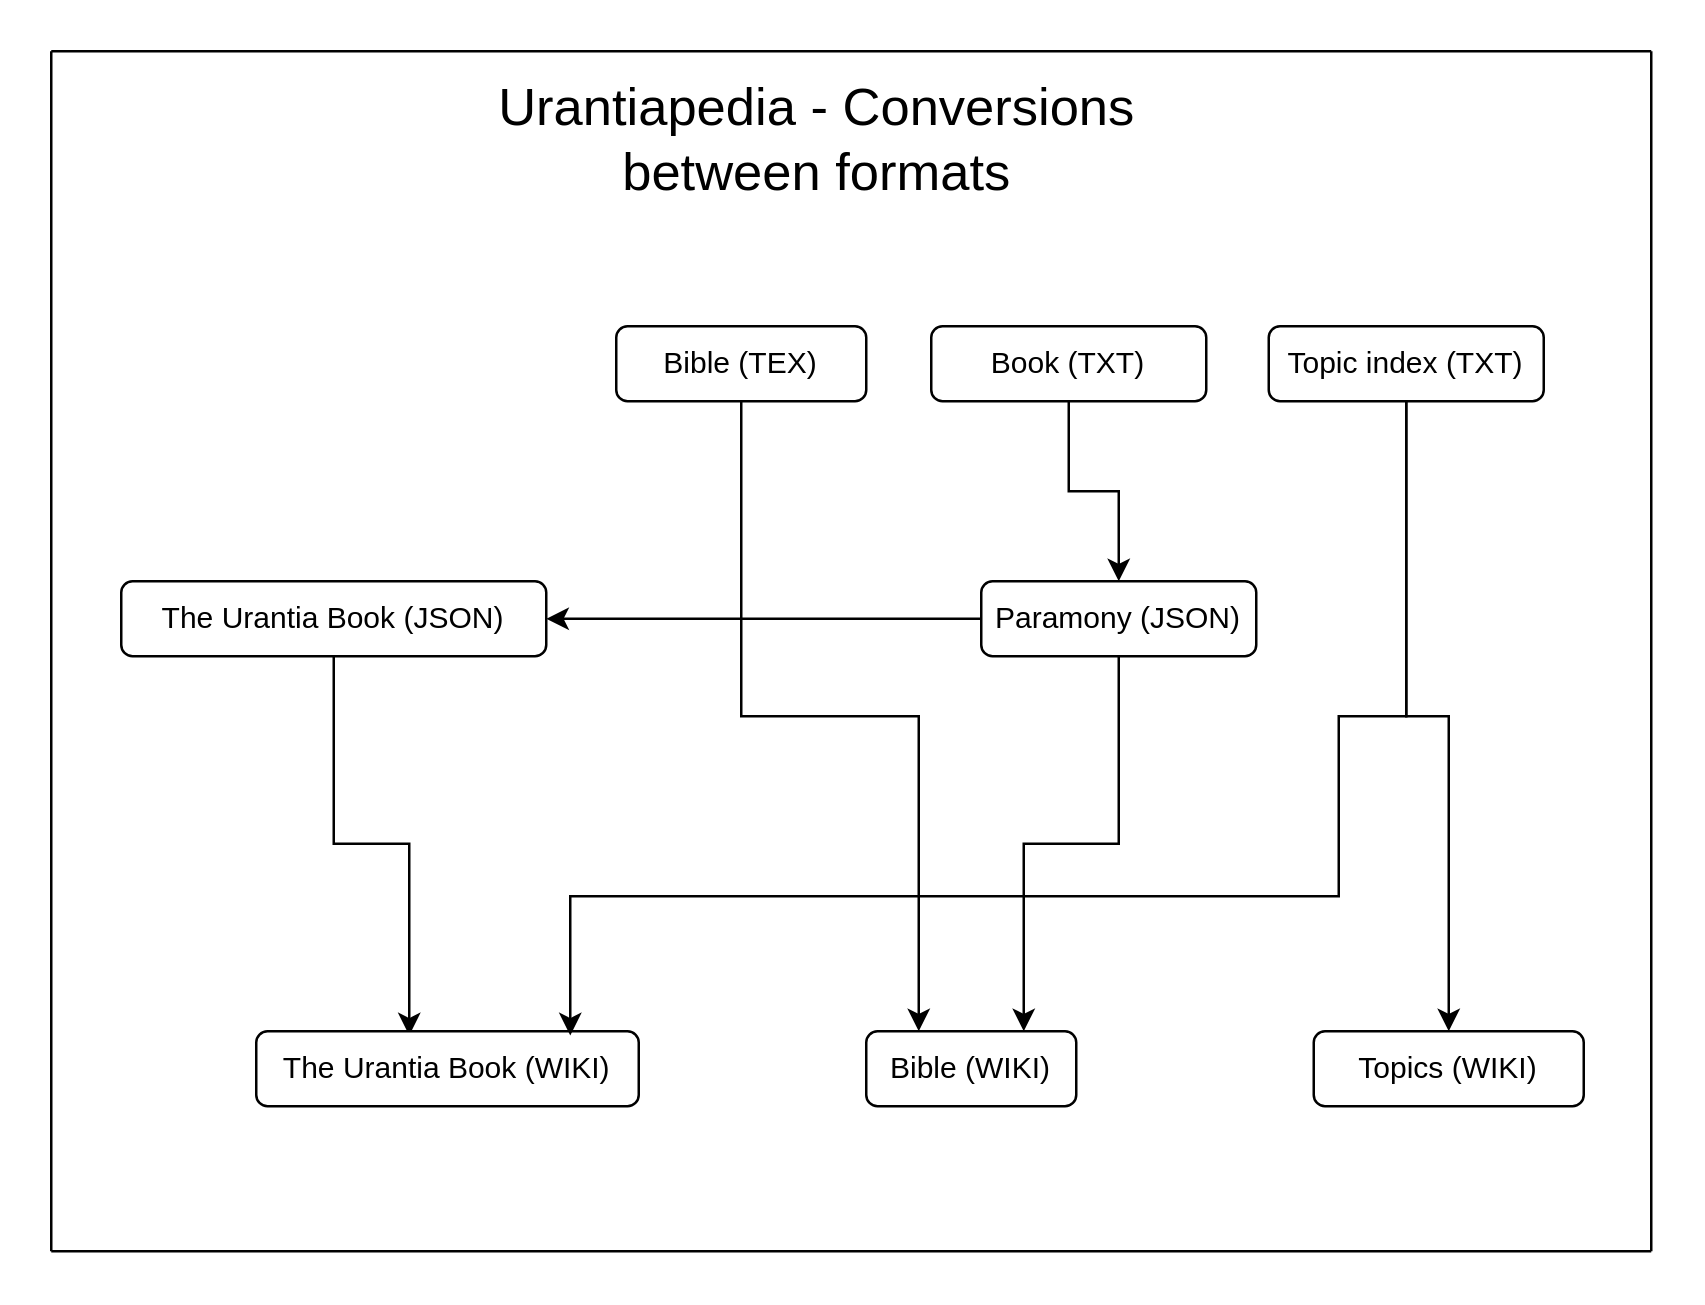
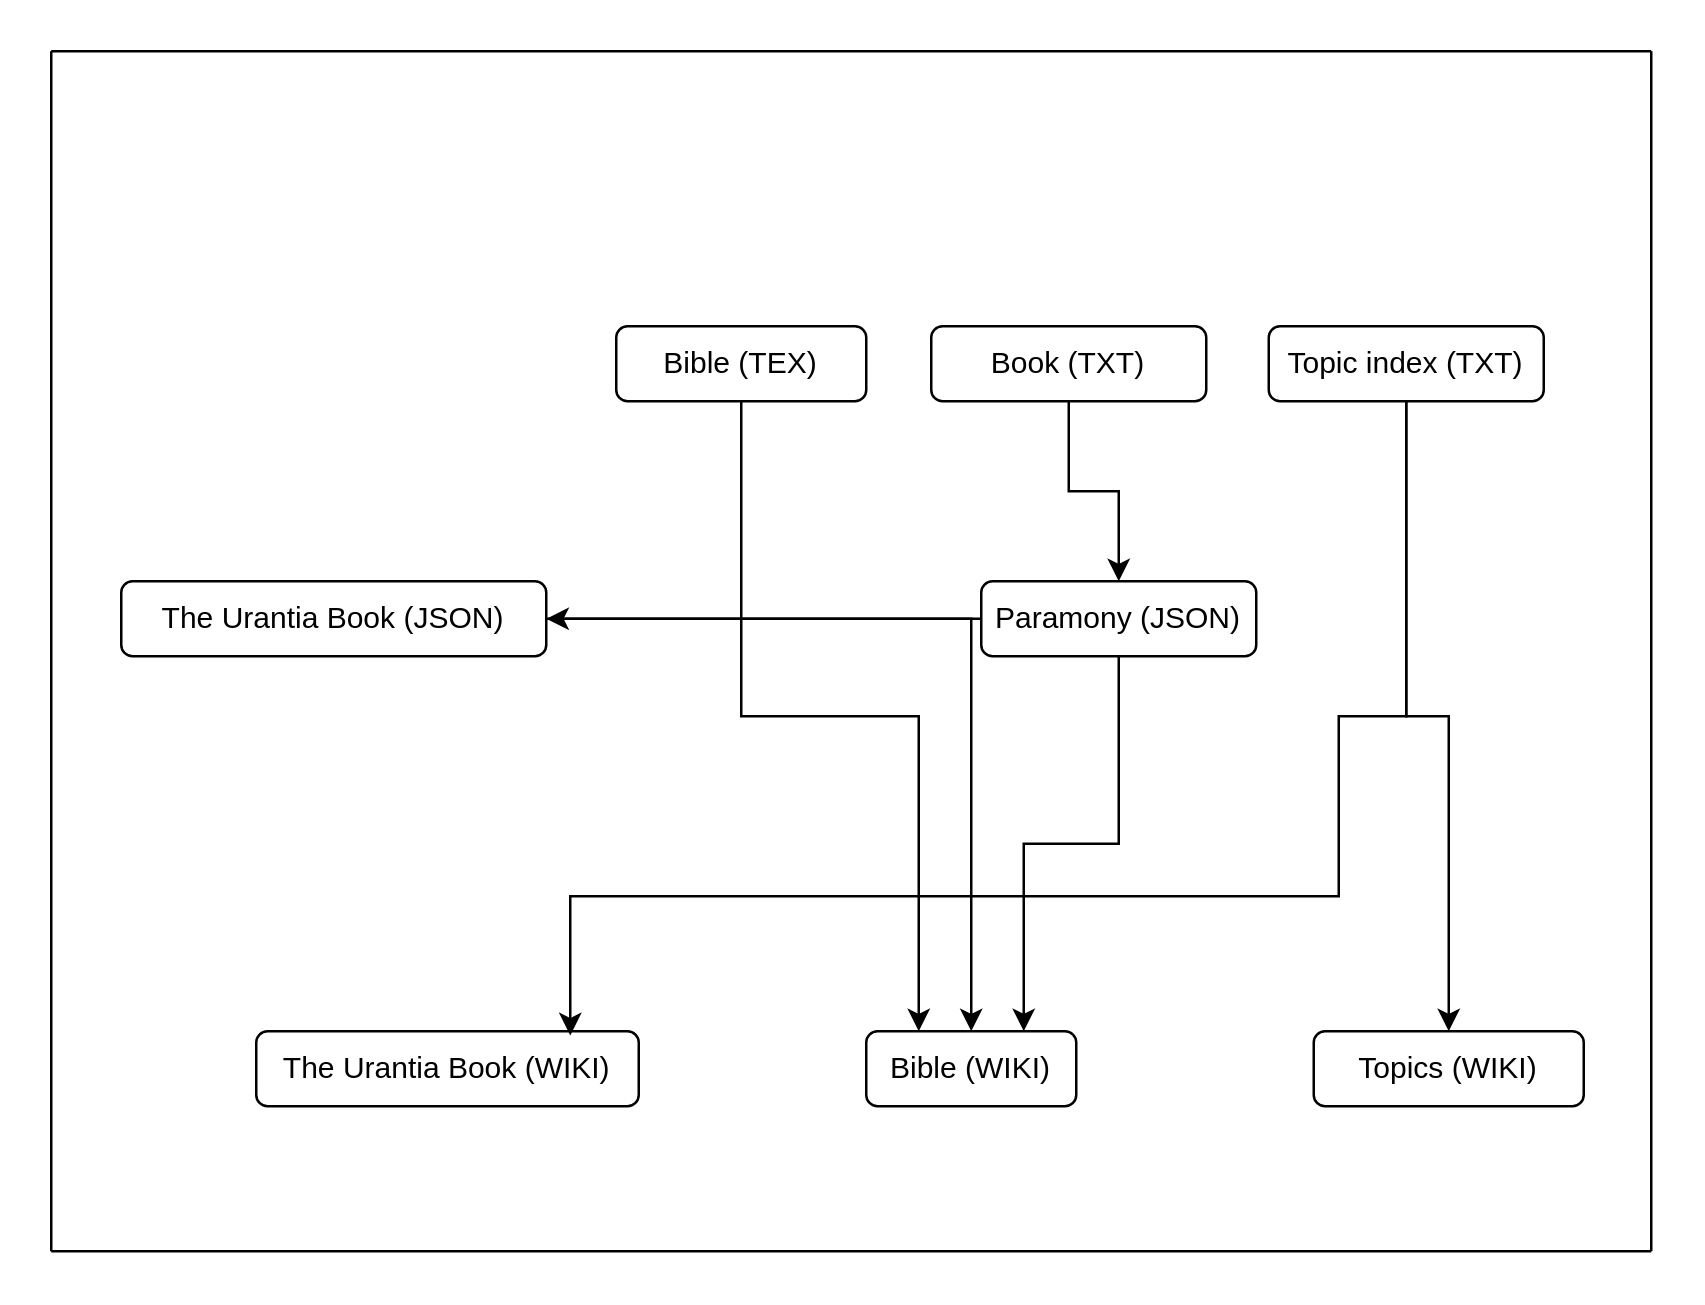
(818, 139) -> none
(365, 844) -> (971, 756)
